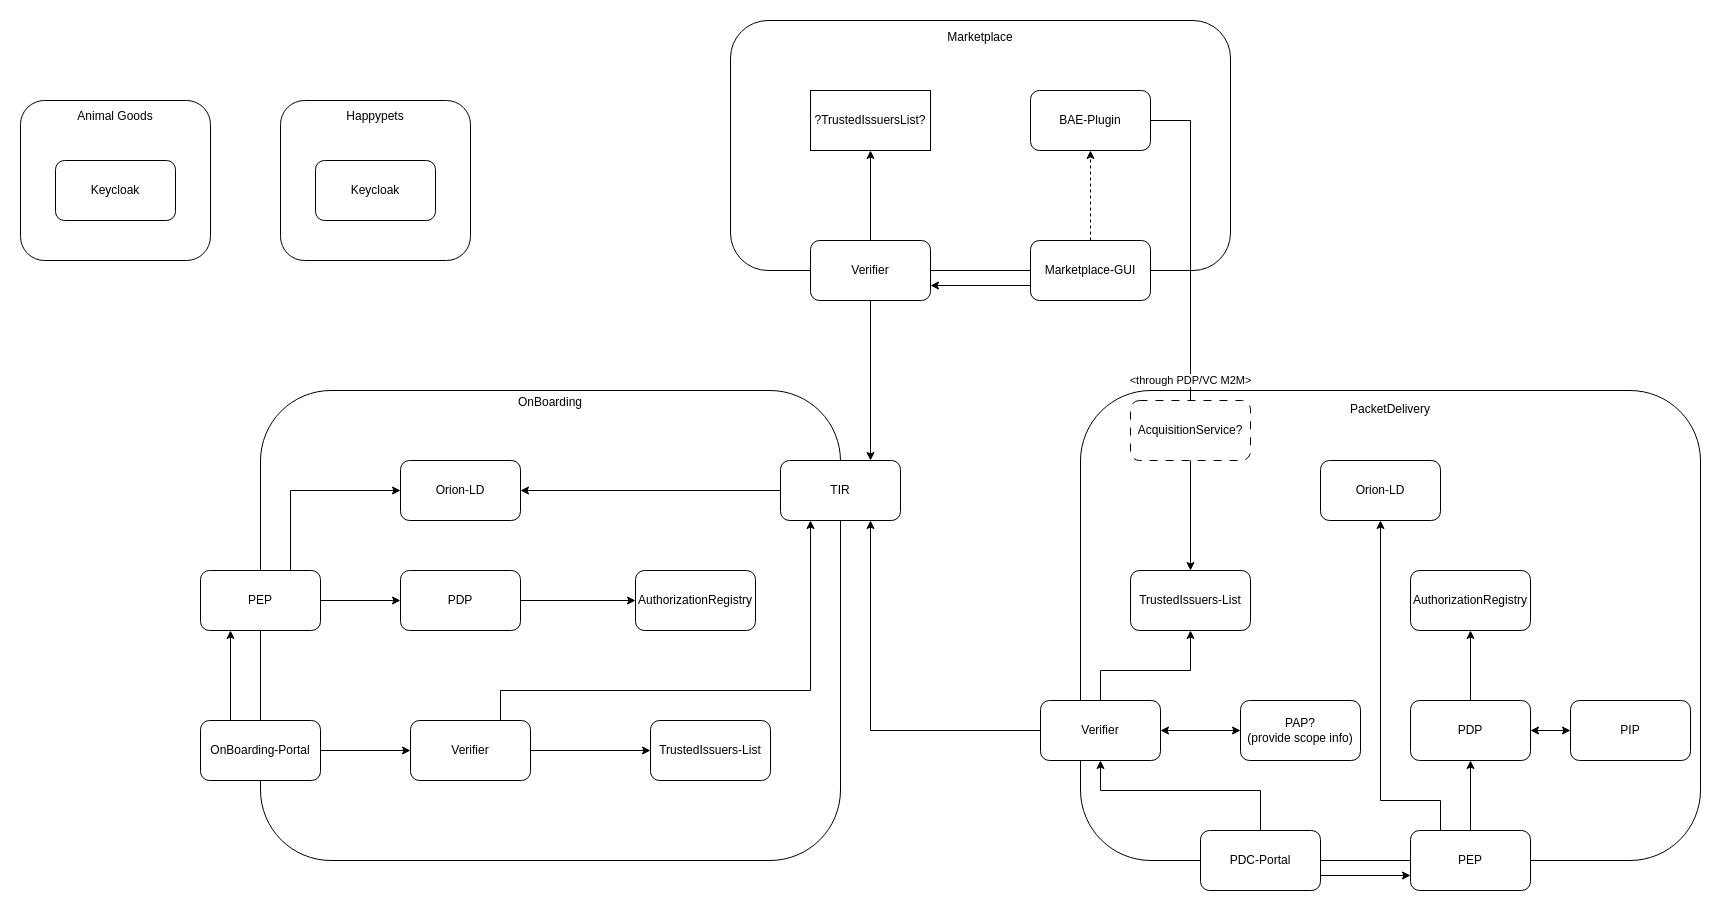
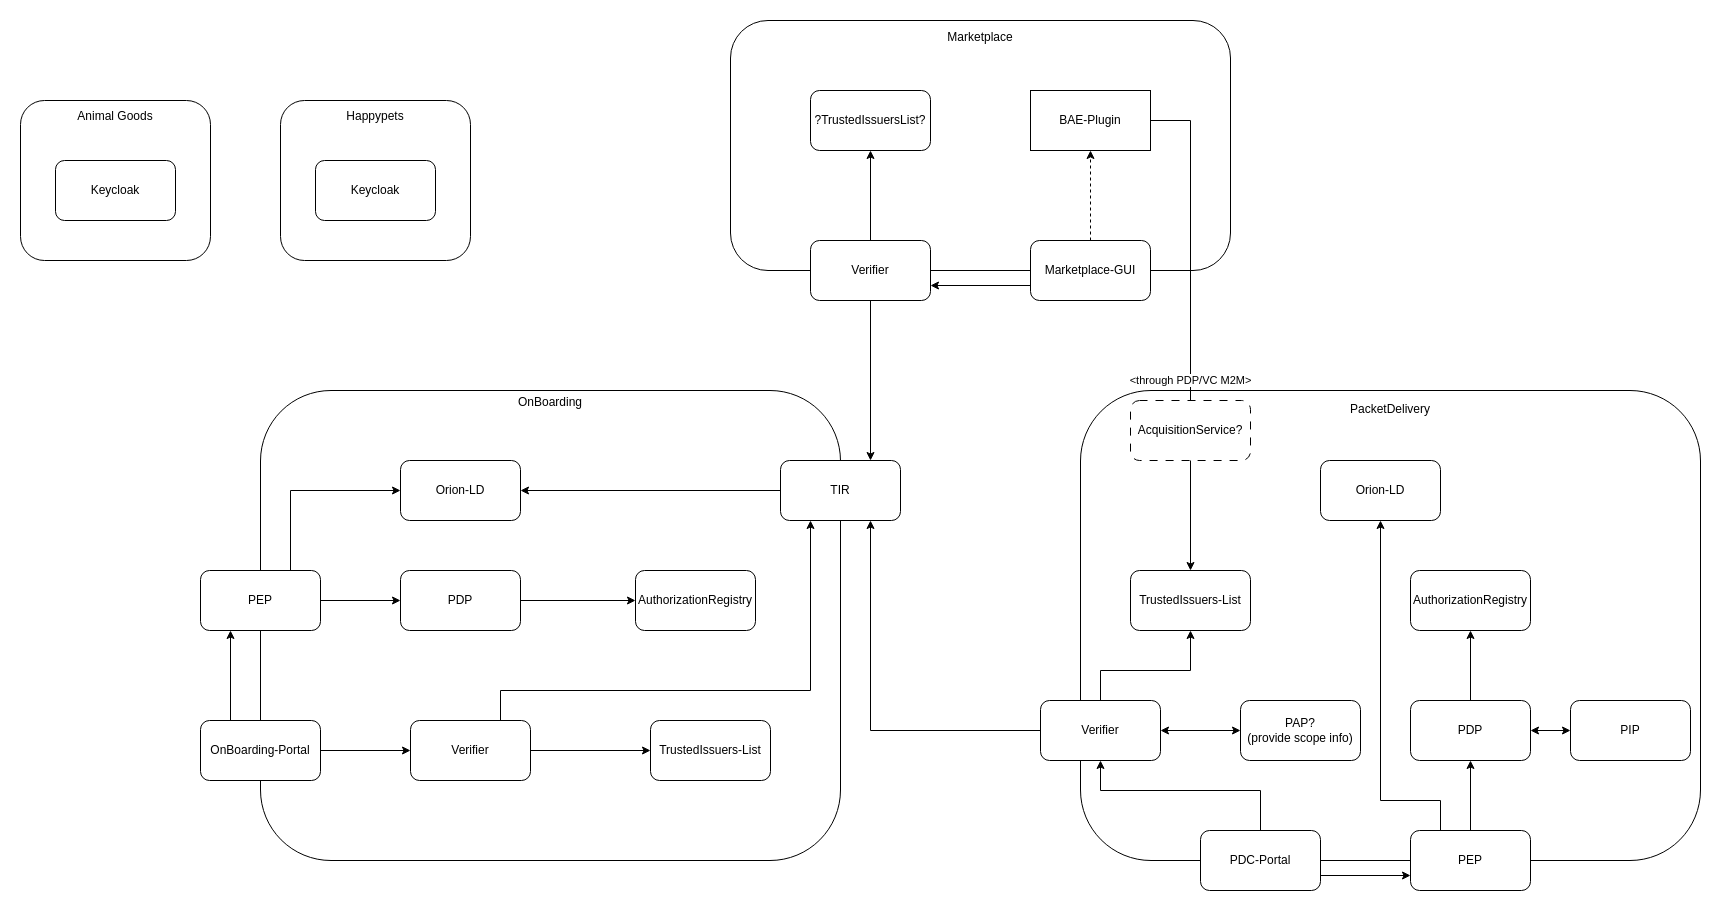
(871, 121) -> (871, 121)
(1091, 121) -> (1091, 121)
